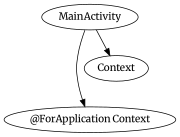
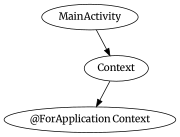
(77, 65) -> (105, 91)
